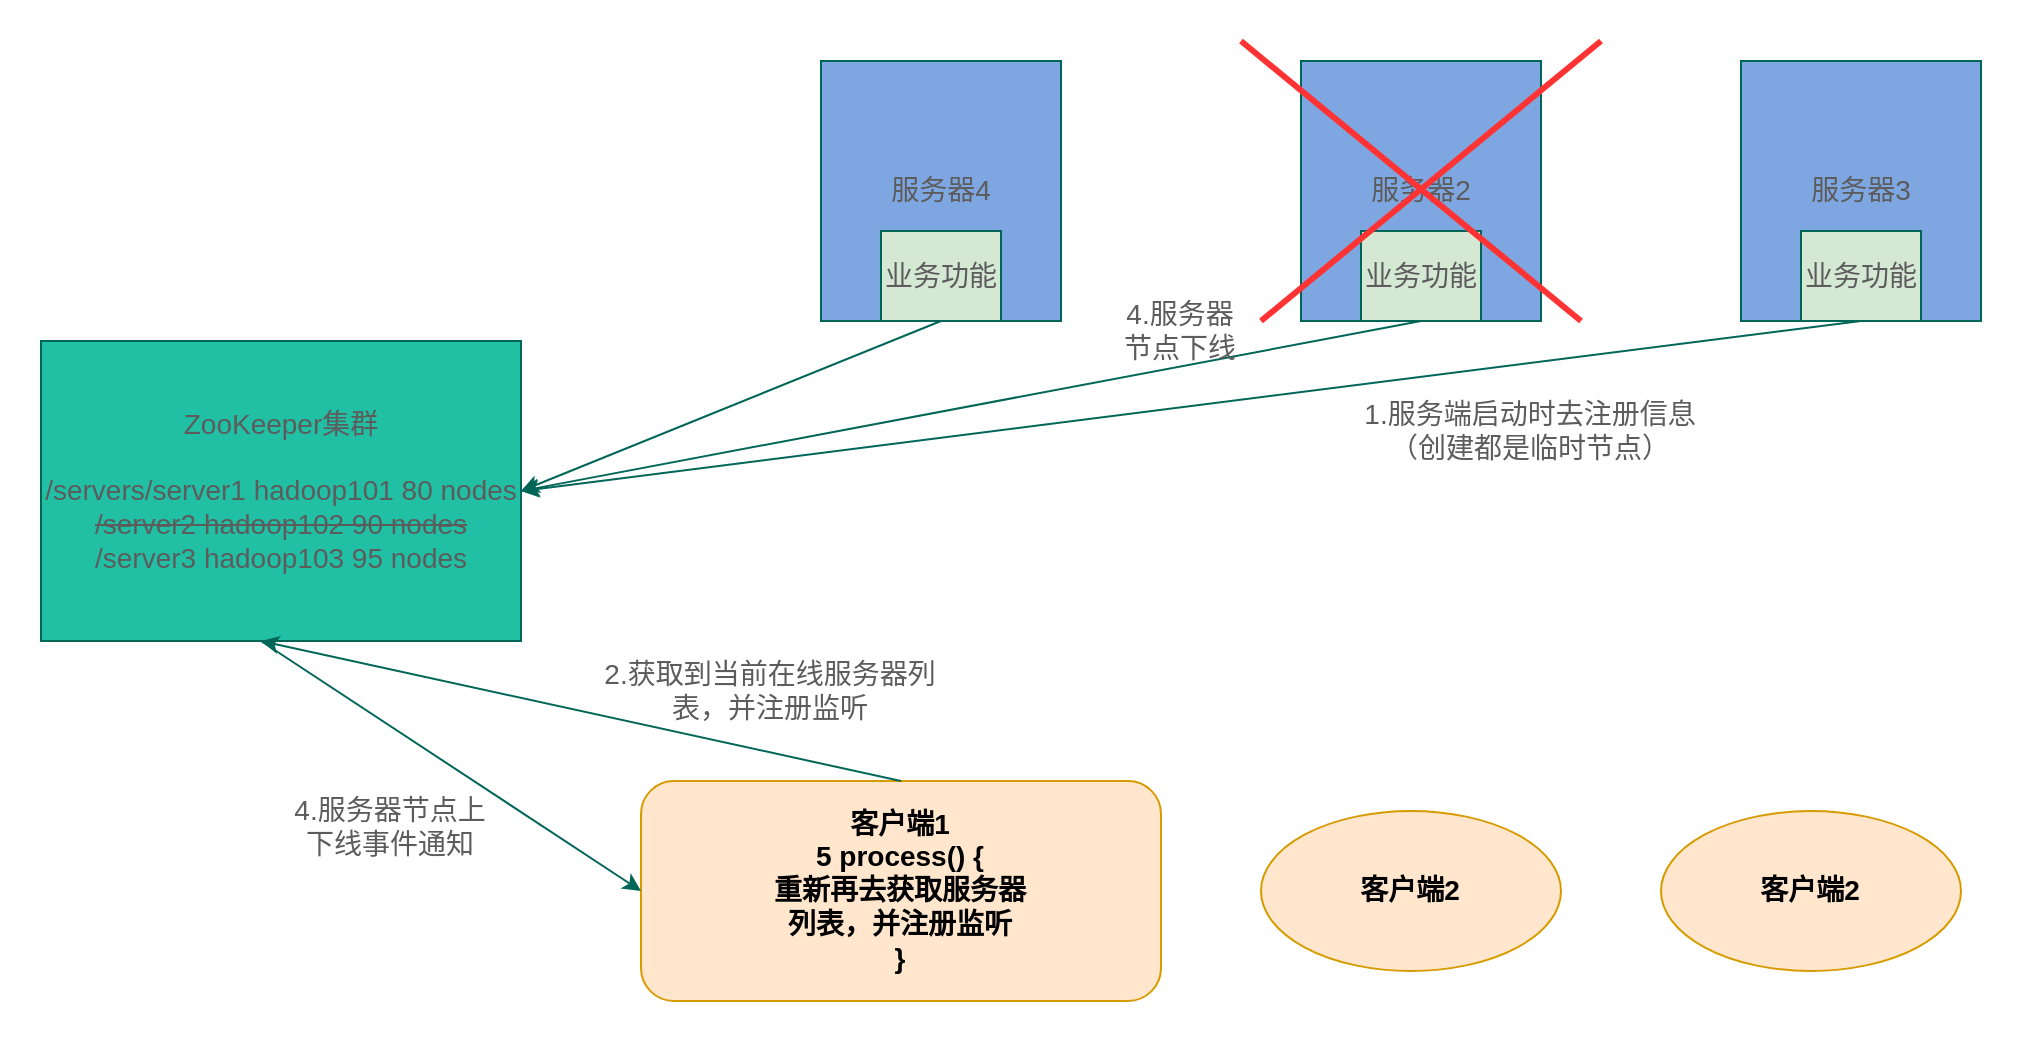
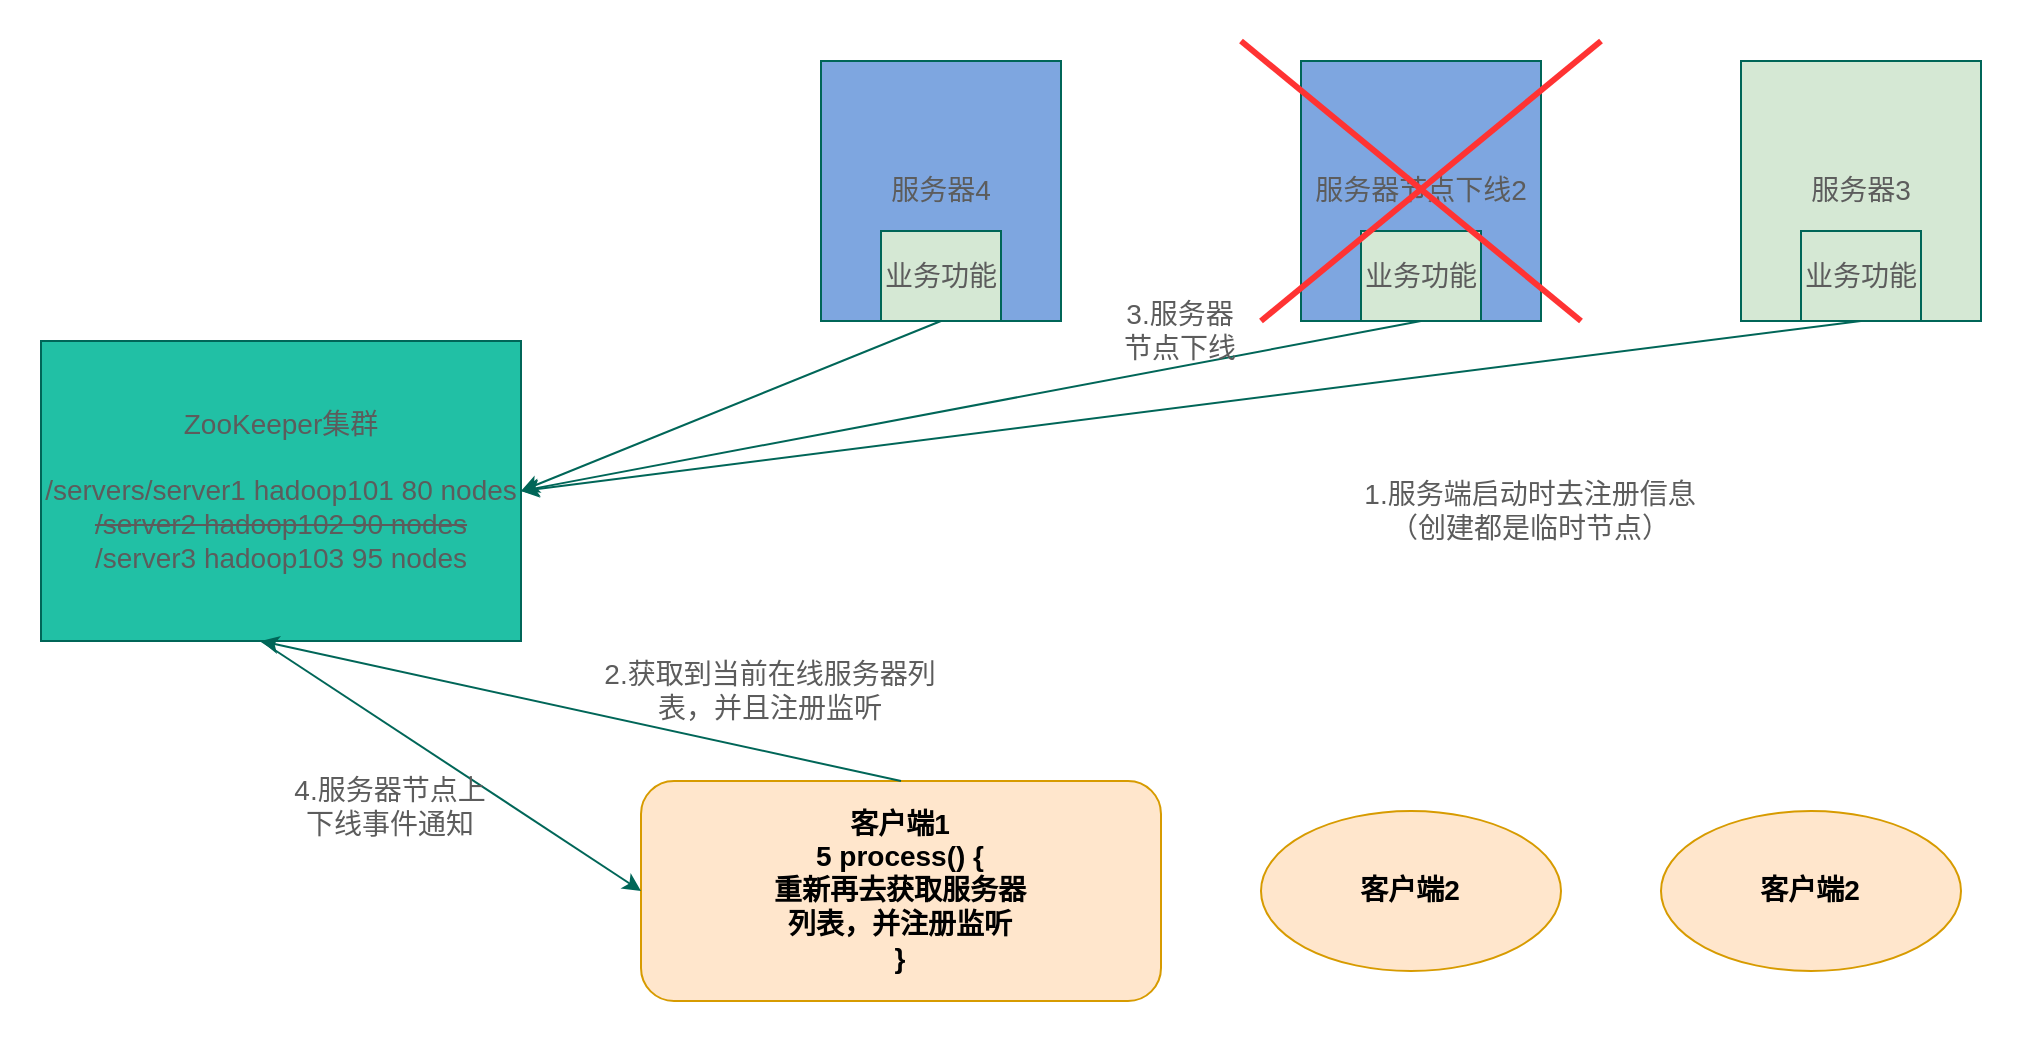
(1422, 191) -> (1422, 191)
(1861, 191) -> (1861, 191)
(1181, 331) -> (1181, 331)
(1531, 431) -> (1531, 511)
(771, 691) -> (771, 691)
(391, 826) -> (391, 806)
